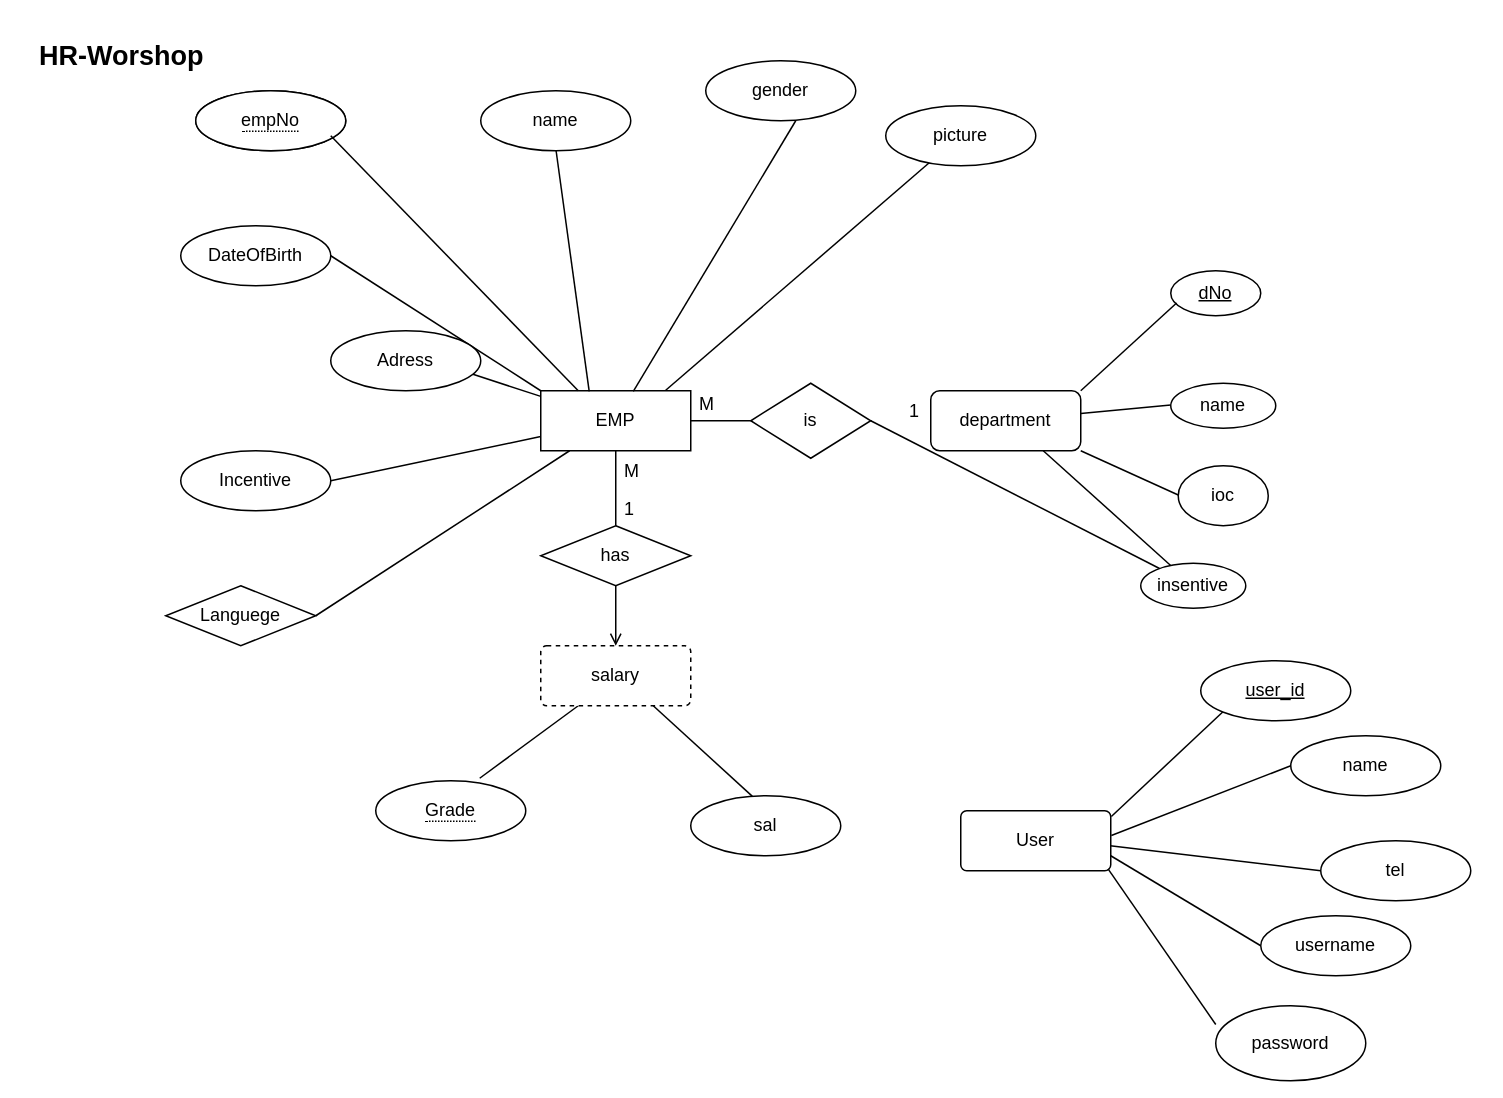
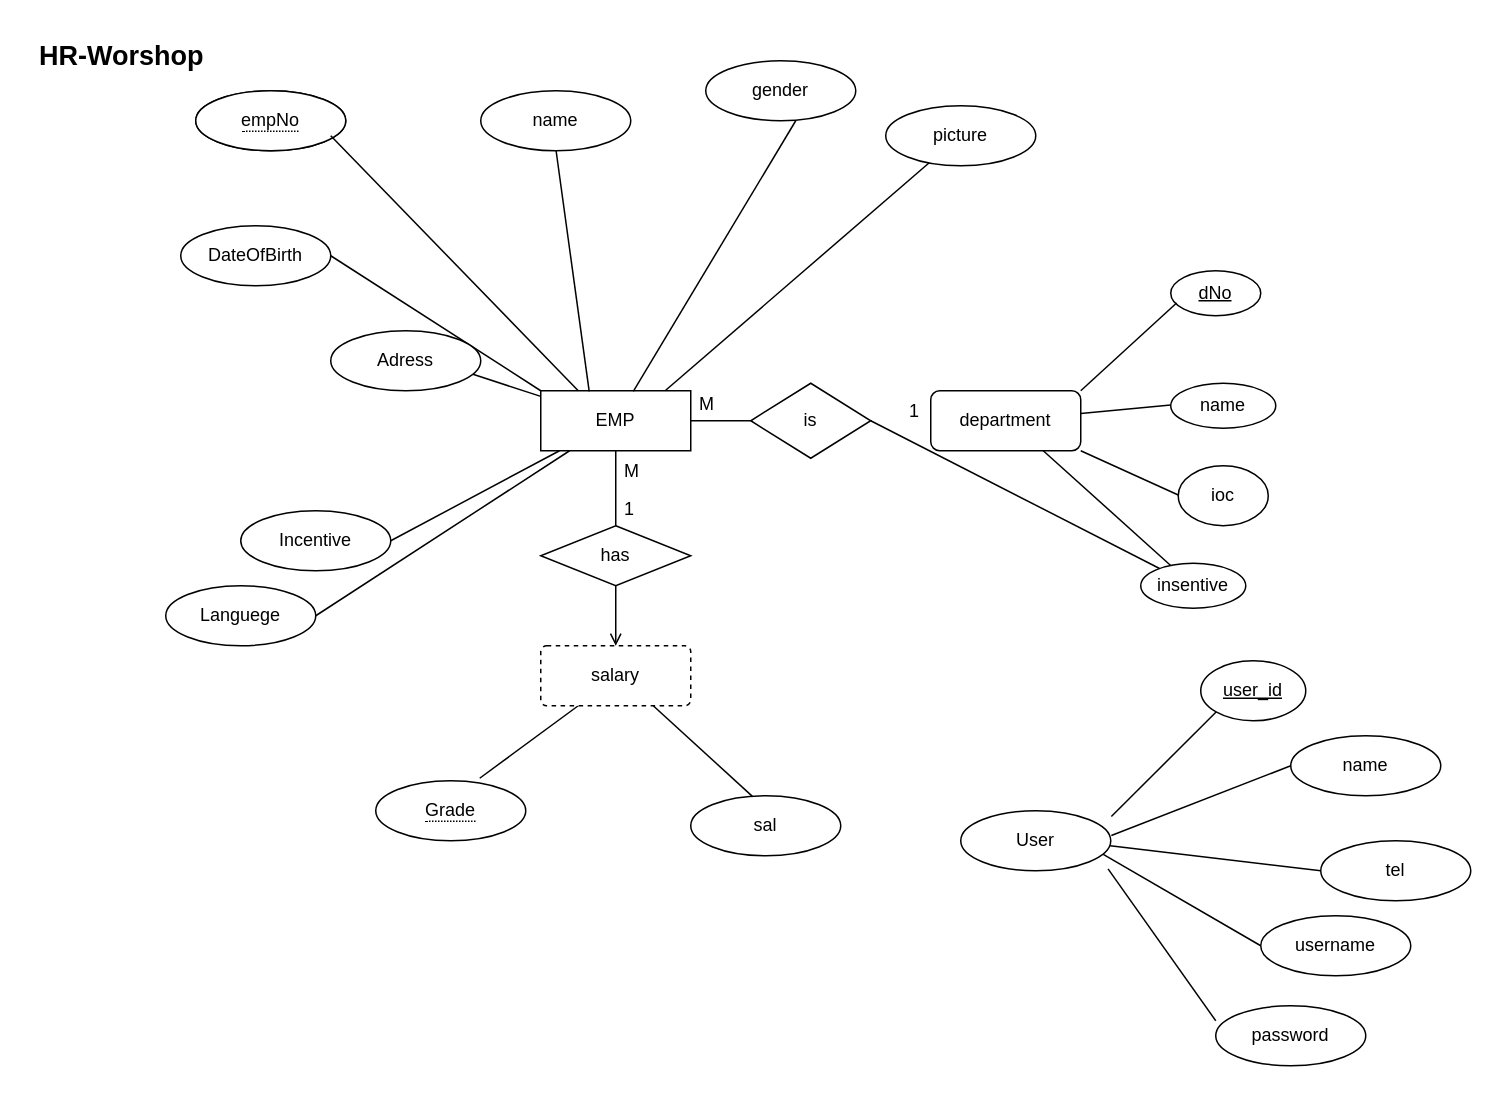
(256, 481) -> (316, 541)
(241, 616) -> (241, 616)
(1276, 691) -> (1253, 691)
(1036, 841) -> (1036, 841)
(1291, 1043) -> (1291, 1036)
